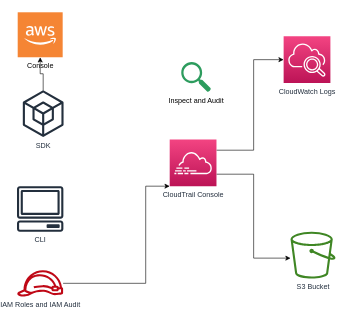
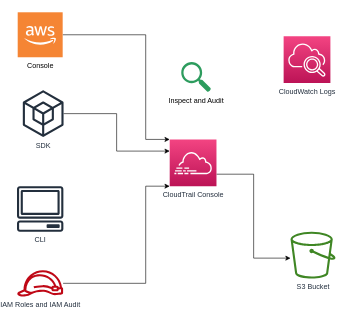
(40, 71) -> (109, 114)
(254, 93) -> none
none -> (155, 140)
